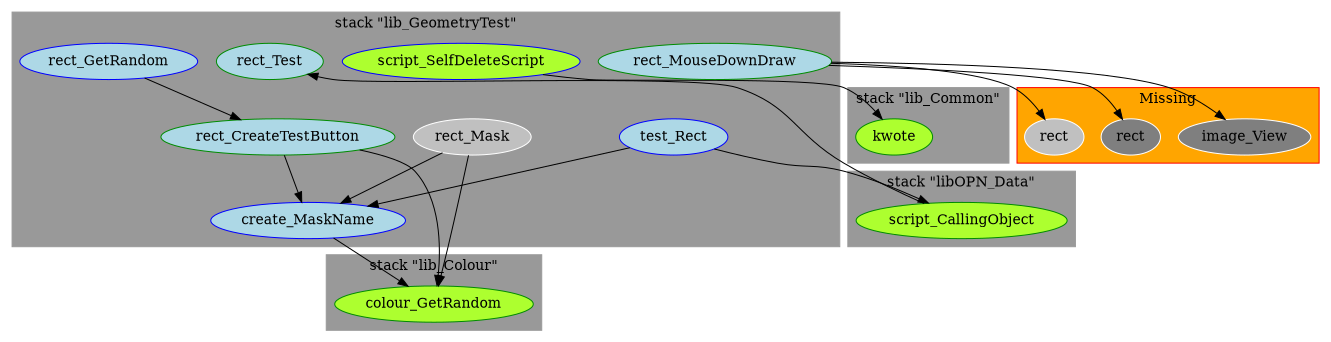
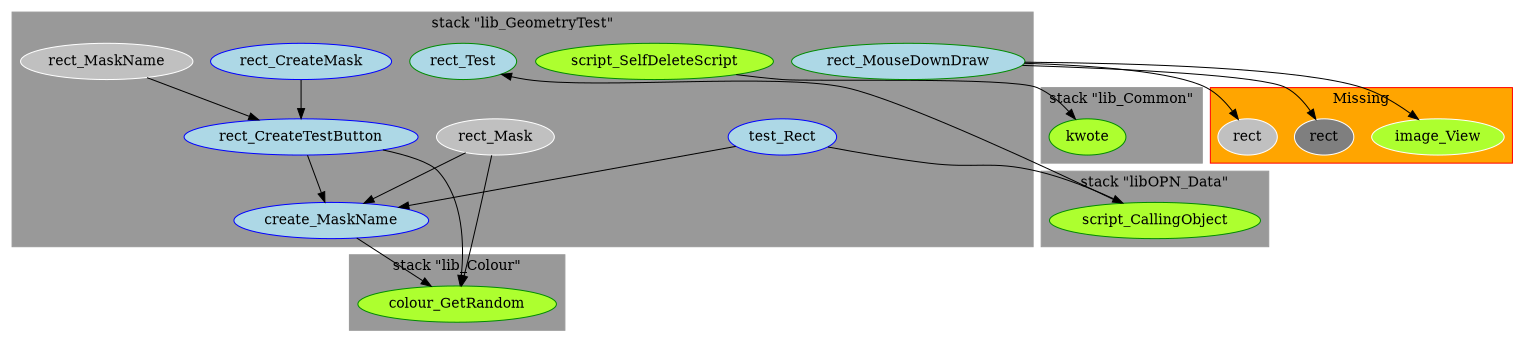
none -> (107, 61)
(109, 61) -> (301, 61)
(461, 61) -> (655, 61)
(278, 137) -> (301, 137)
(1245, 137) -> (1438, 137)
